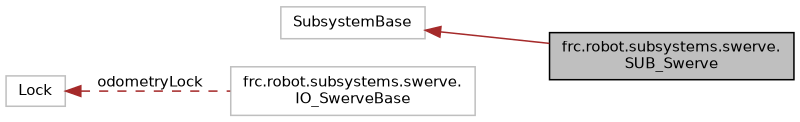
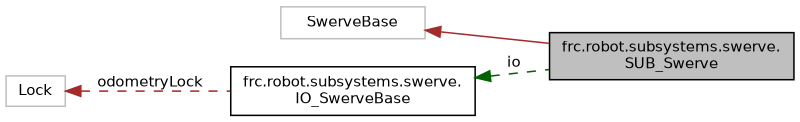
(353, 23) -> (353, 23)
none -> (520, 73)
(353, 91) -> (353, 91)
